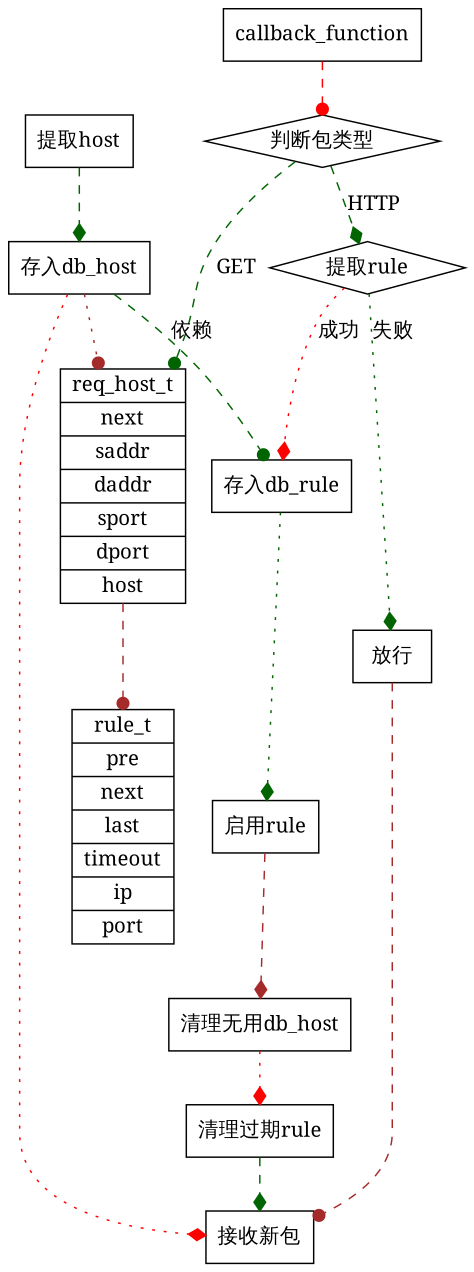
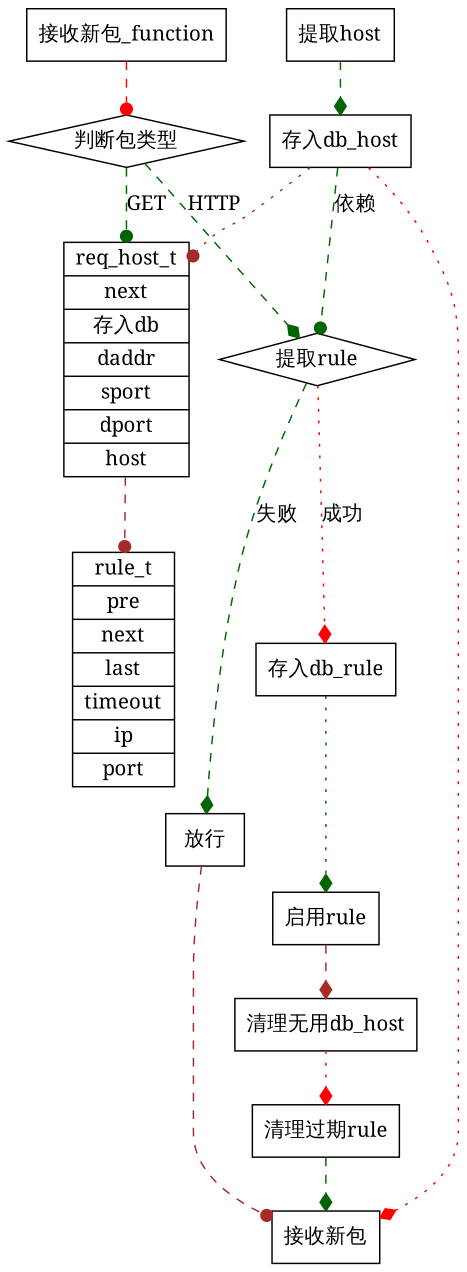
(322, 35) -> (126, 35)
(195, 364) -> (329, 245)
(123, 452) -> (126, 325)
(379, 453) -> (235, 584)
